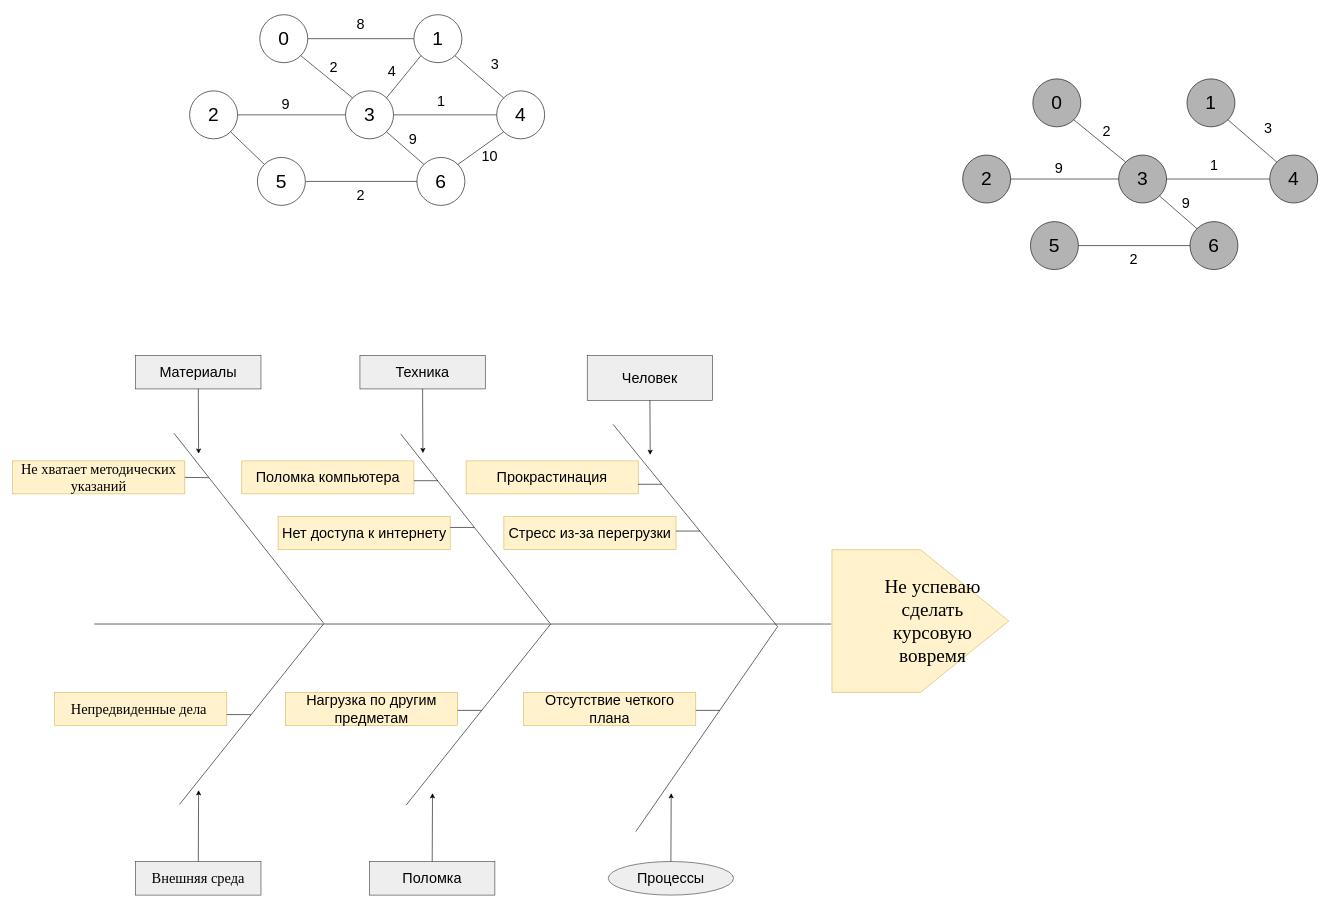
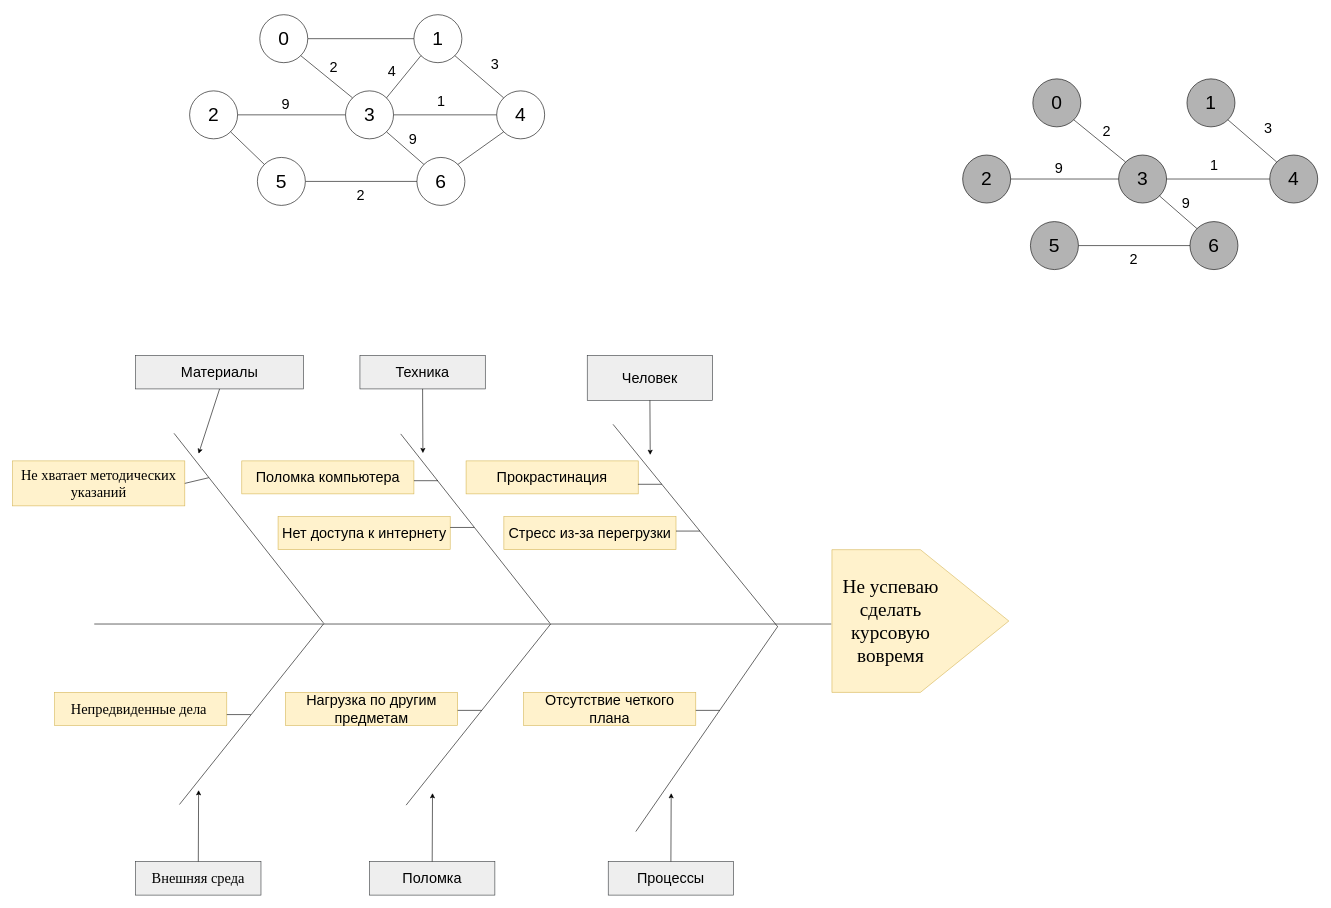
(360, 25) -> none
(489, 157) -> none
(198, 372) -> (219, 372)
(98, 478) -> (98, 484)
(933, 621) -> (891, 621)
(671, 879) -> (671, 879)
